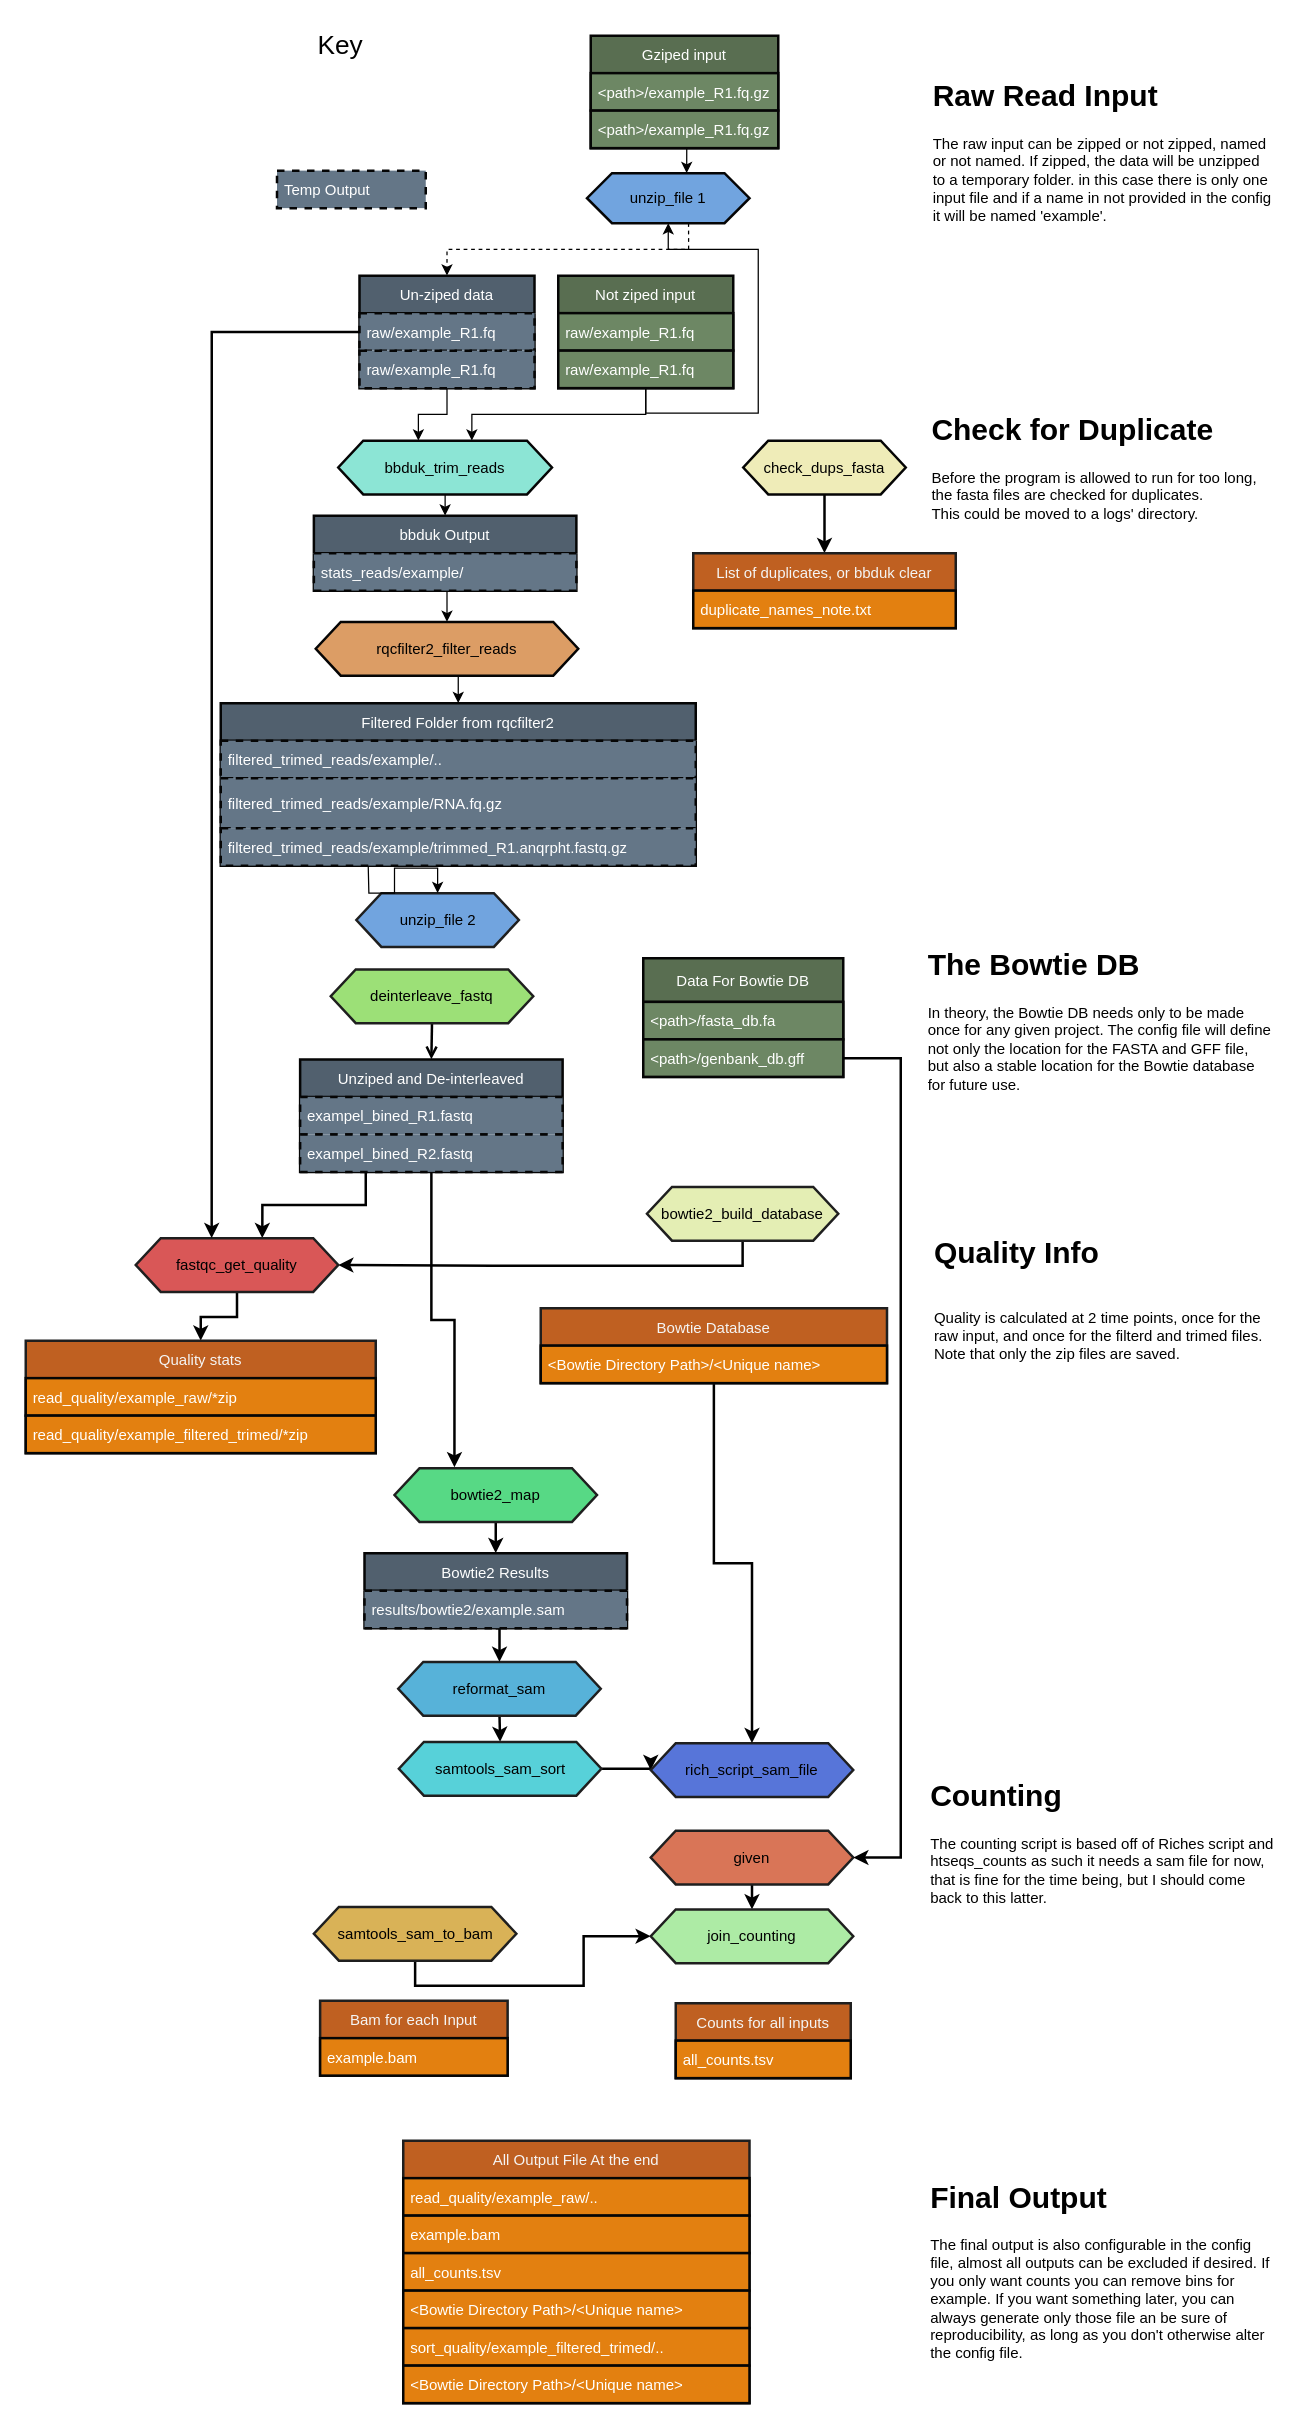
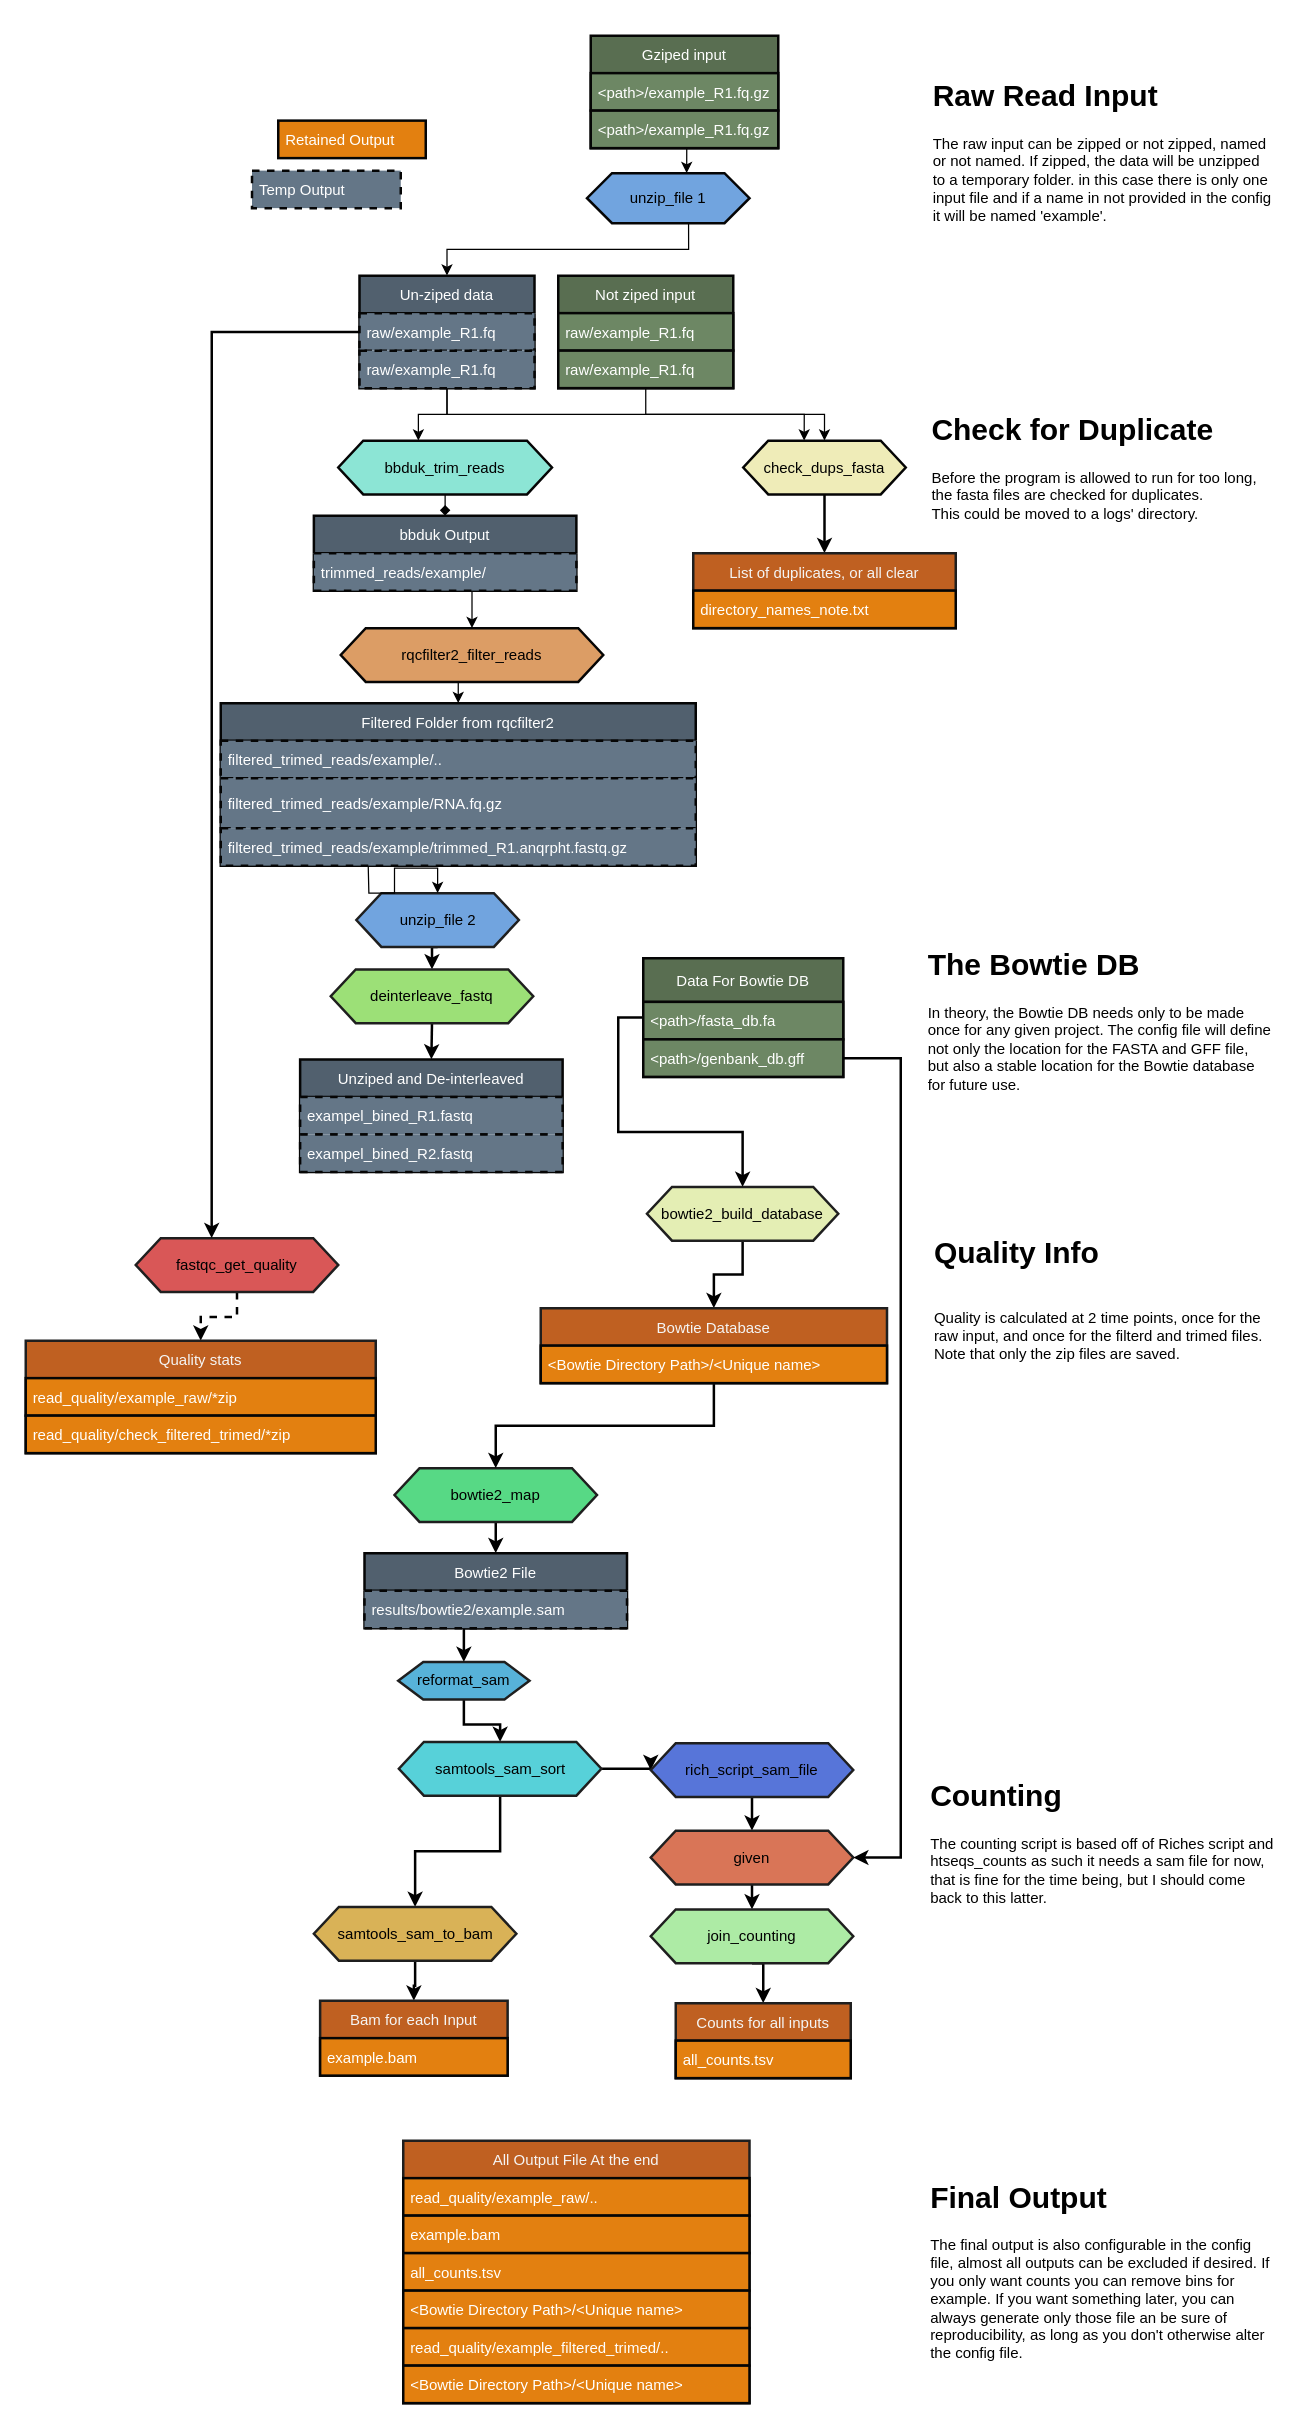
(341, 44) -> none
none -> (352, 139)
(351, 189) -> (326, 189)
(548, 249) -> (548, 249)
(758, 298) -> (824, 414)
none -> (459, 414)
(472, 425) -> none
(445, 506) -> (445, 505)
(403, 573) -> (409, 573)
(824, 573) -> (824, 573)
(795, 610) -> (797, 610)
(447, 649) -> (472, 655)
none -> (432, 952)
(431, 1047) -> (431, 1046)
none -> (633, 1132)
(318, 1205) -> none
(548, 1266) -> (723, 1274)
(222, 1317) -> (222, 1317)
(437, 1320) -> none
(191, 1435) -> (185, 1435)
(747, 1563) -> (591, 1426)
(495, 1573) -> (495, 1573)
(499, 1689) -> (464, 1681)
none -> (752, 1808)
none -> (463, 1851)
none -> (763, 1976)
(549, 1986) -> (415, 1986)
(558, 2348) -> (558, 2348)
